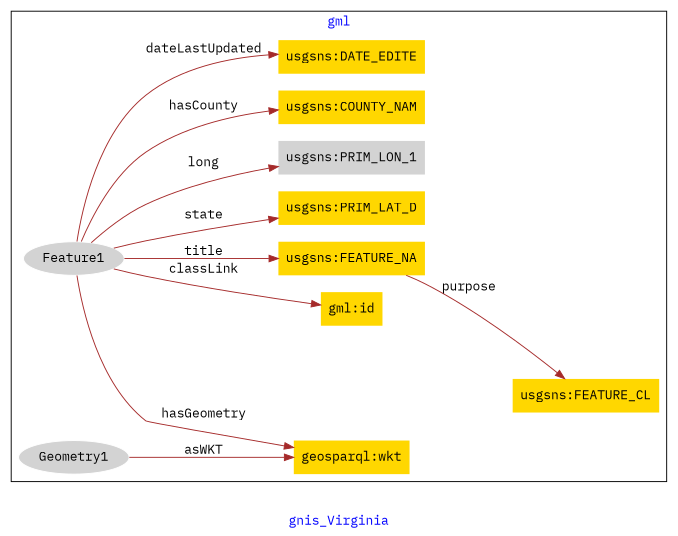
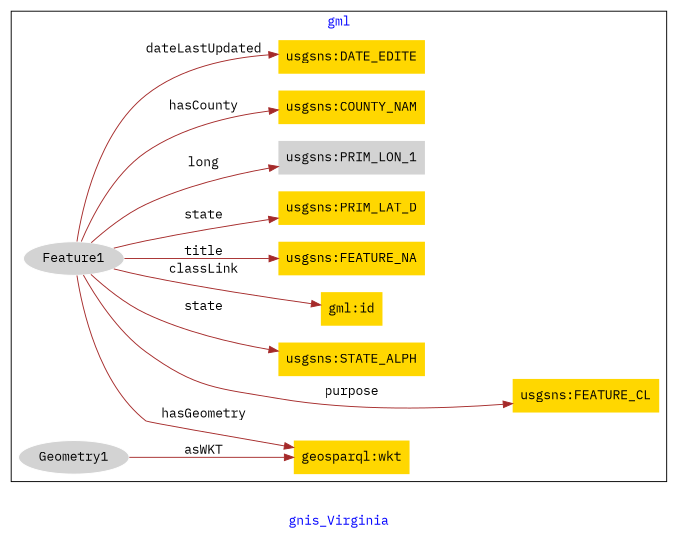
(485, 319) -> (270, 397)
none -> (352, 359)
